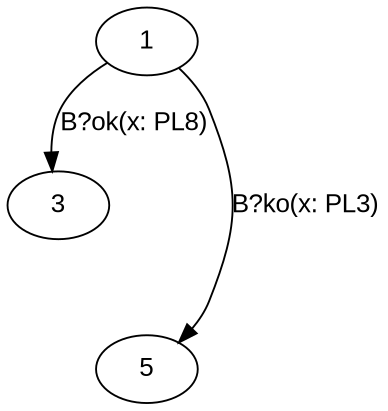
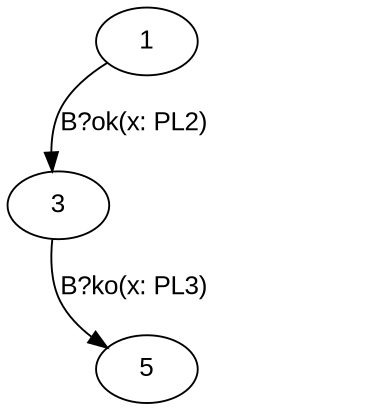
(135, 123) -> (135, 123)
(232, 196) -> (57, 294)
